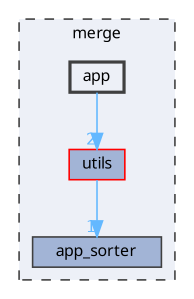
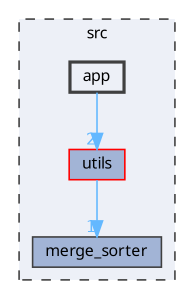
(97, 34) -> (97, 34)
(97, 252) -> (97, 252)
